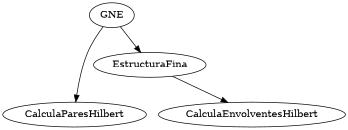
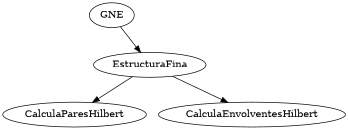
(85, 59) -> (115, 88)
